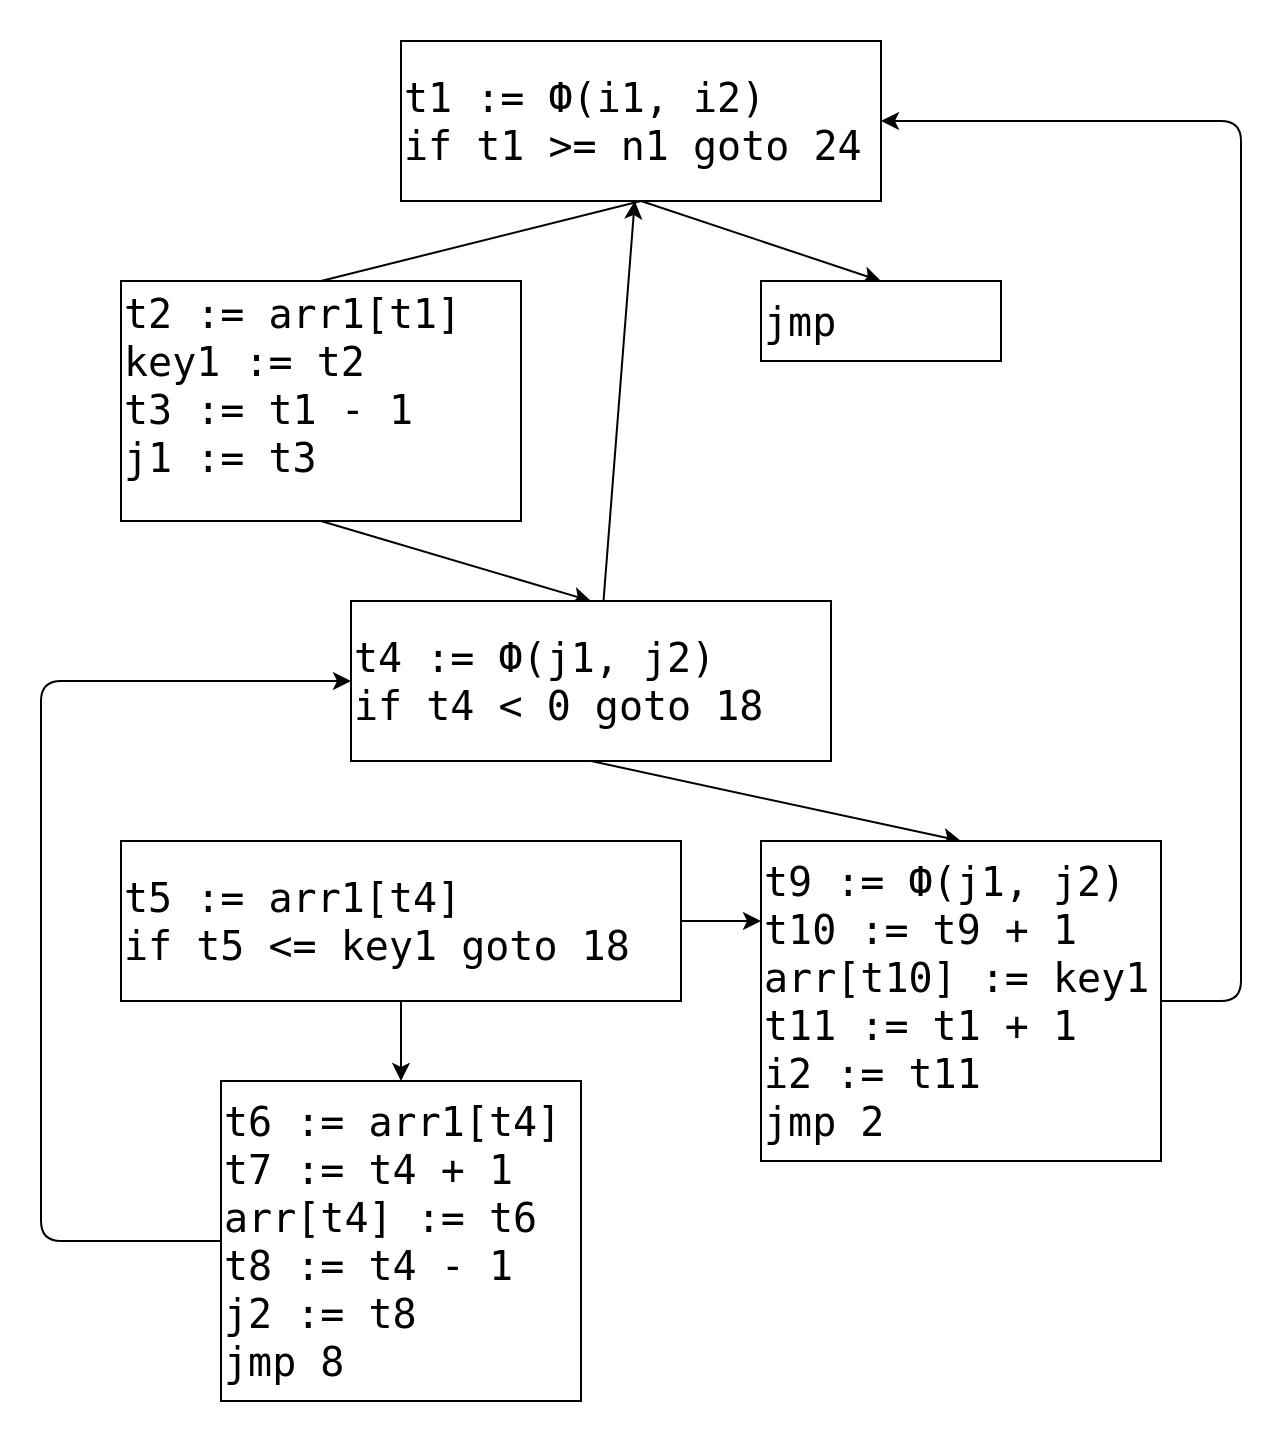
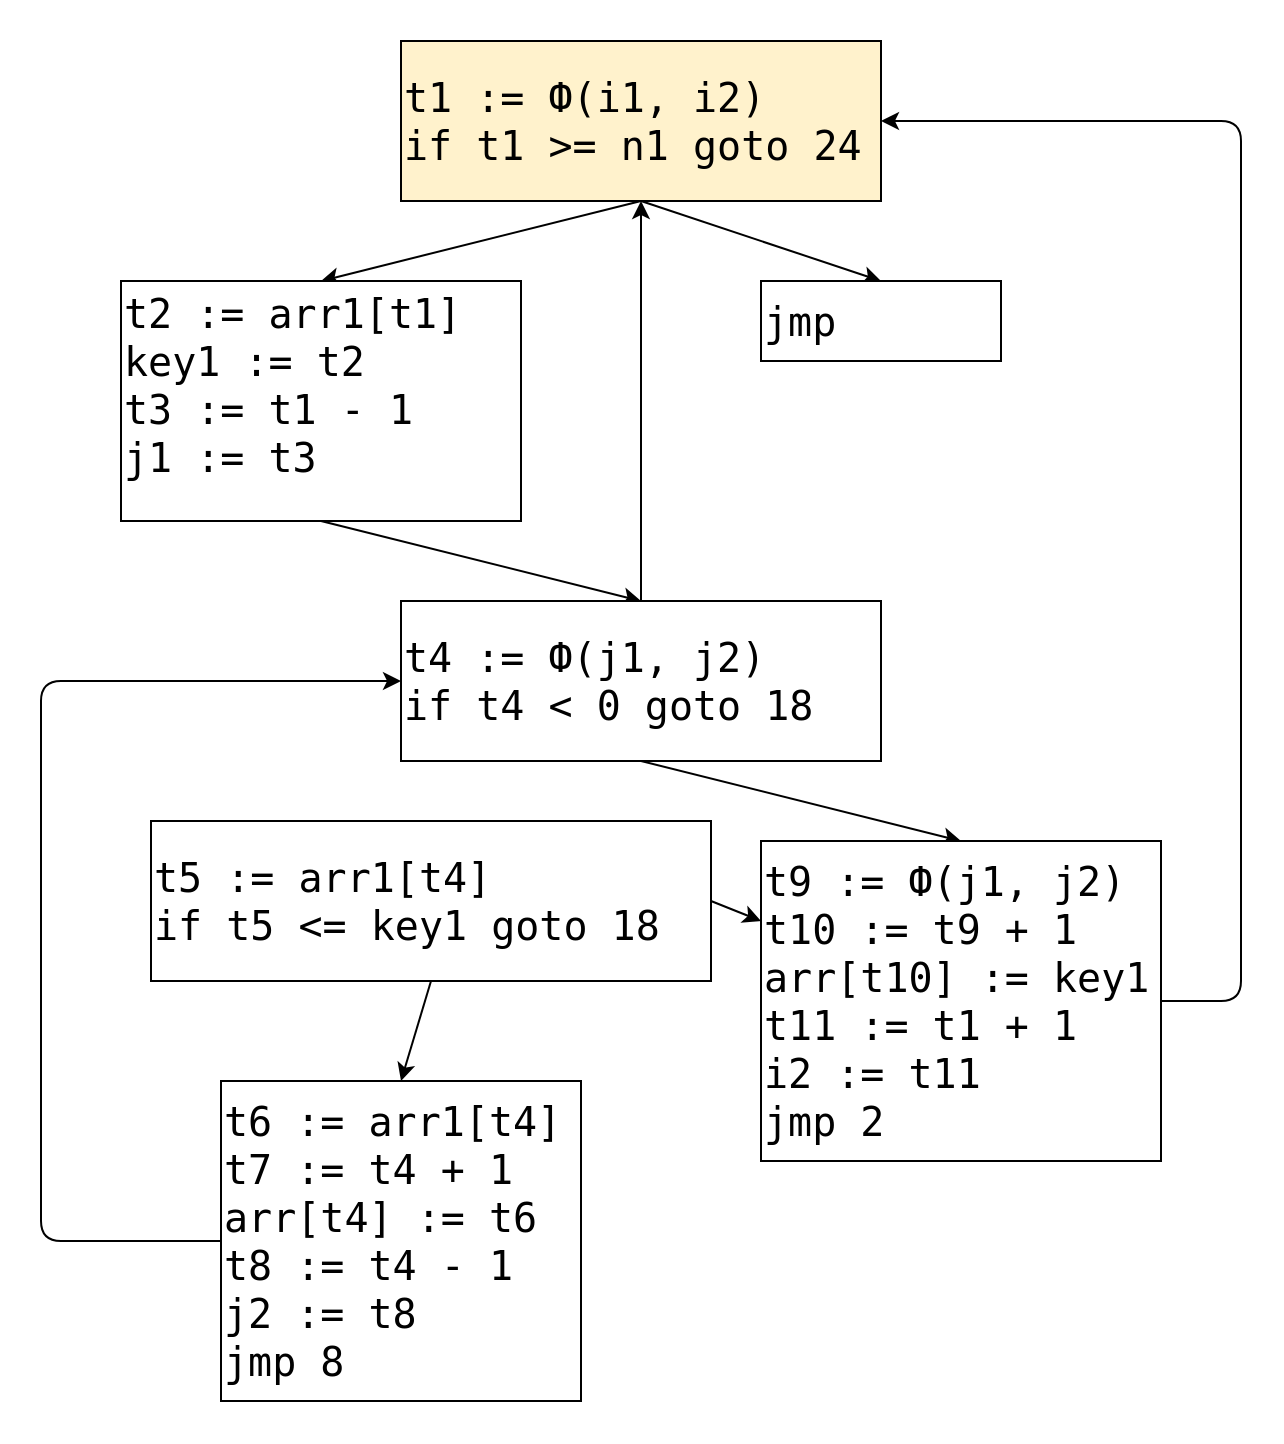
(641, 121) -> (641, 121)
(331, 279) -> (335, 277)
(591, 681) -> (641, 681)
(401, 921) -> (431, 901)
